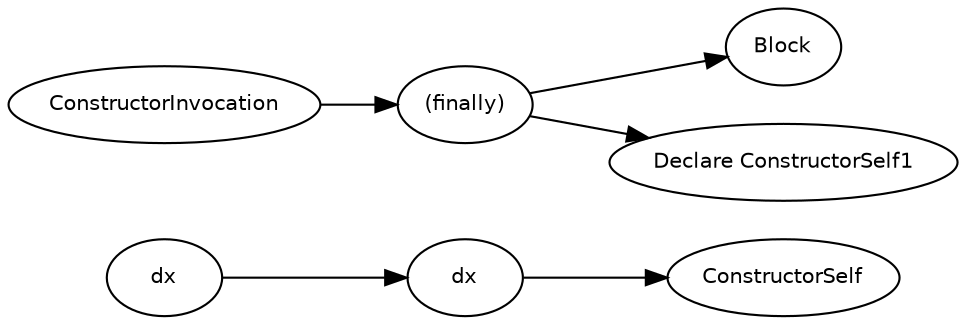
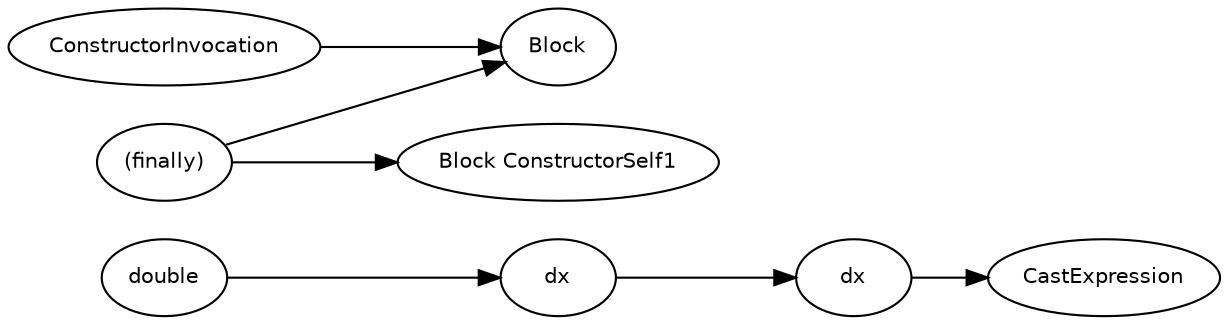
(348, 105) -> (400, 47)
(784, 162) -> (558, 162)
none -> (164, 278)
(784, 278) -> (1104, 278)
